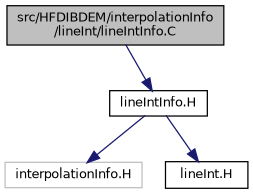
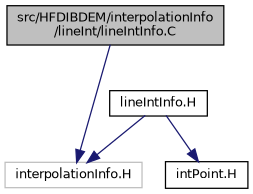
(136, 62) -> (95, 98)
(207, 175) -> (207, 175)
